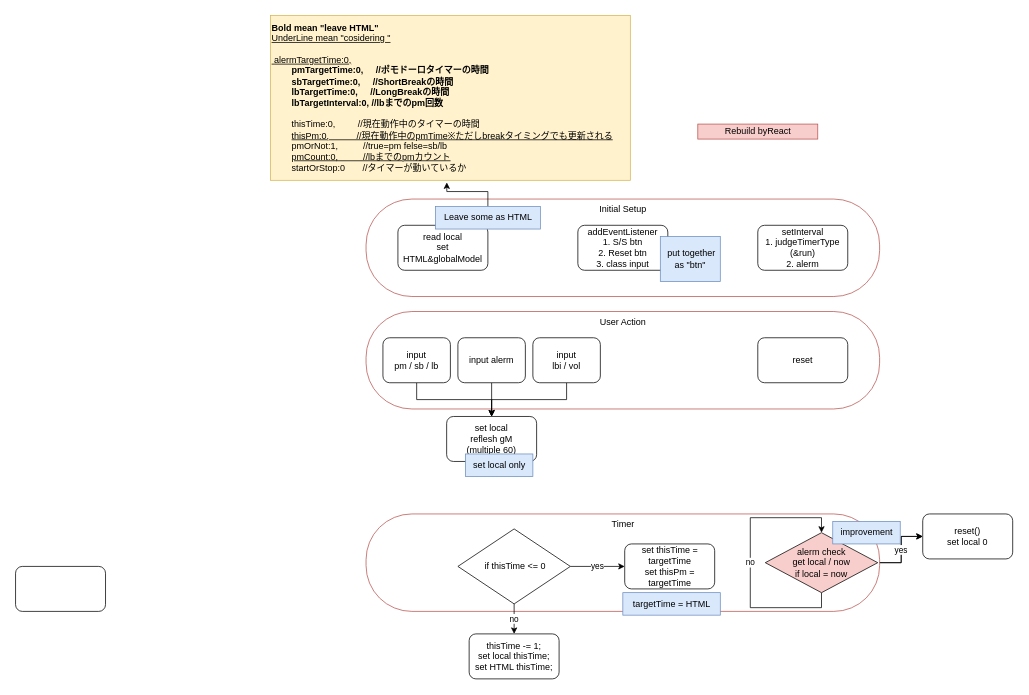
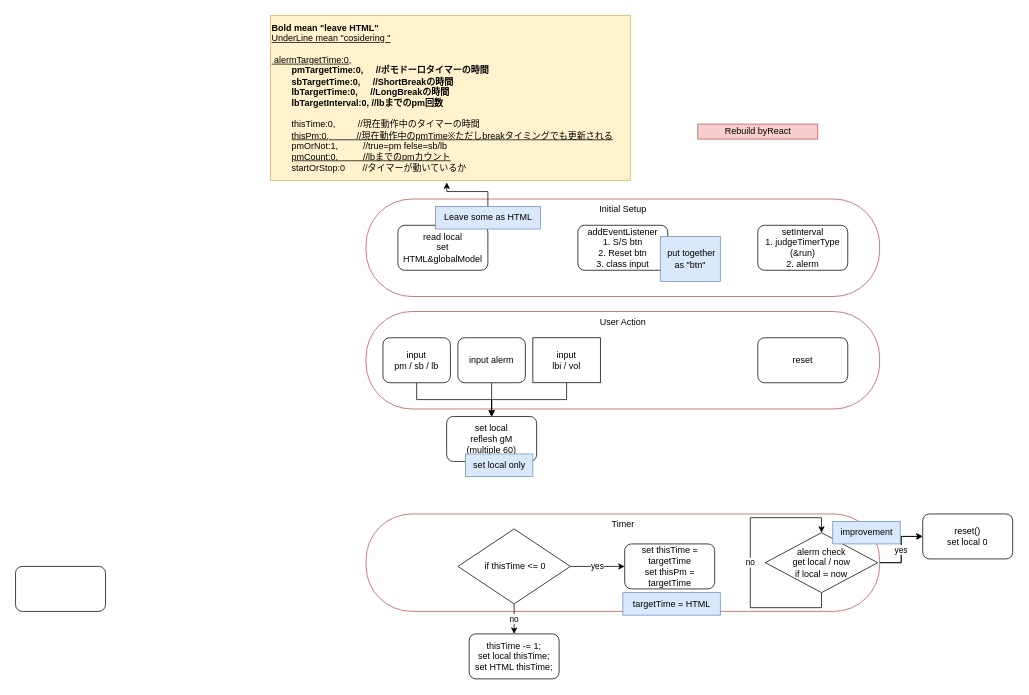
(567, 360) -> (567, 360)
(822, 563) -> (822, 563)
